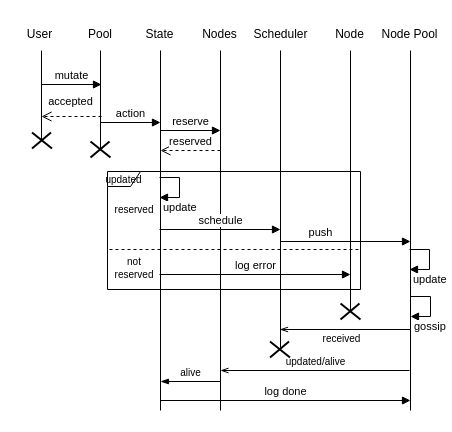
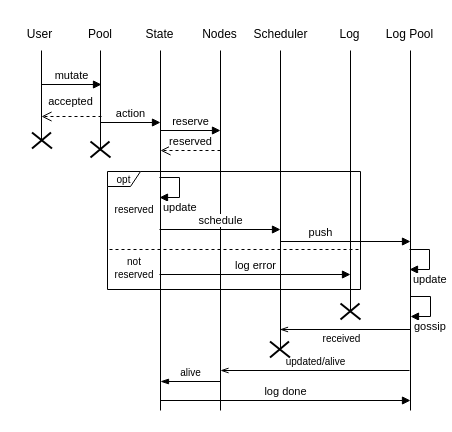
(350, 34) -> (350, 34)
(410, 34) -> (410, 34)
(124, 180) -> (124, 180)
